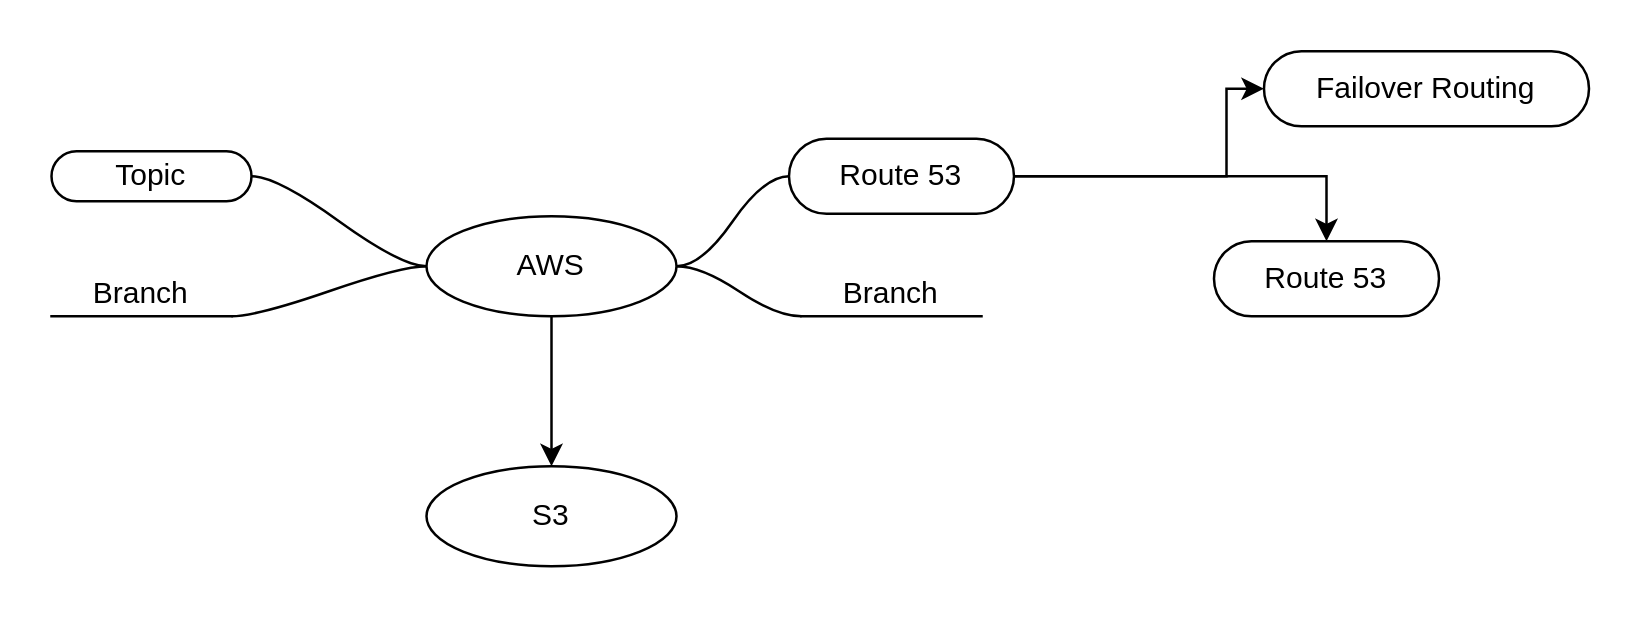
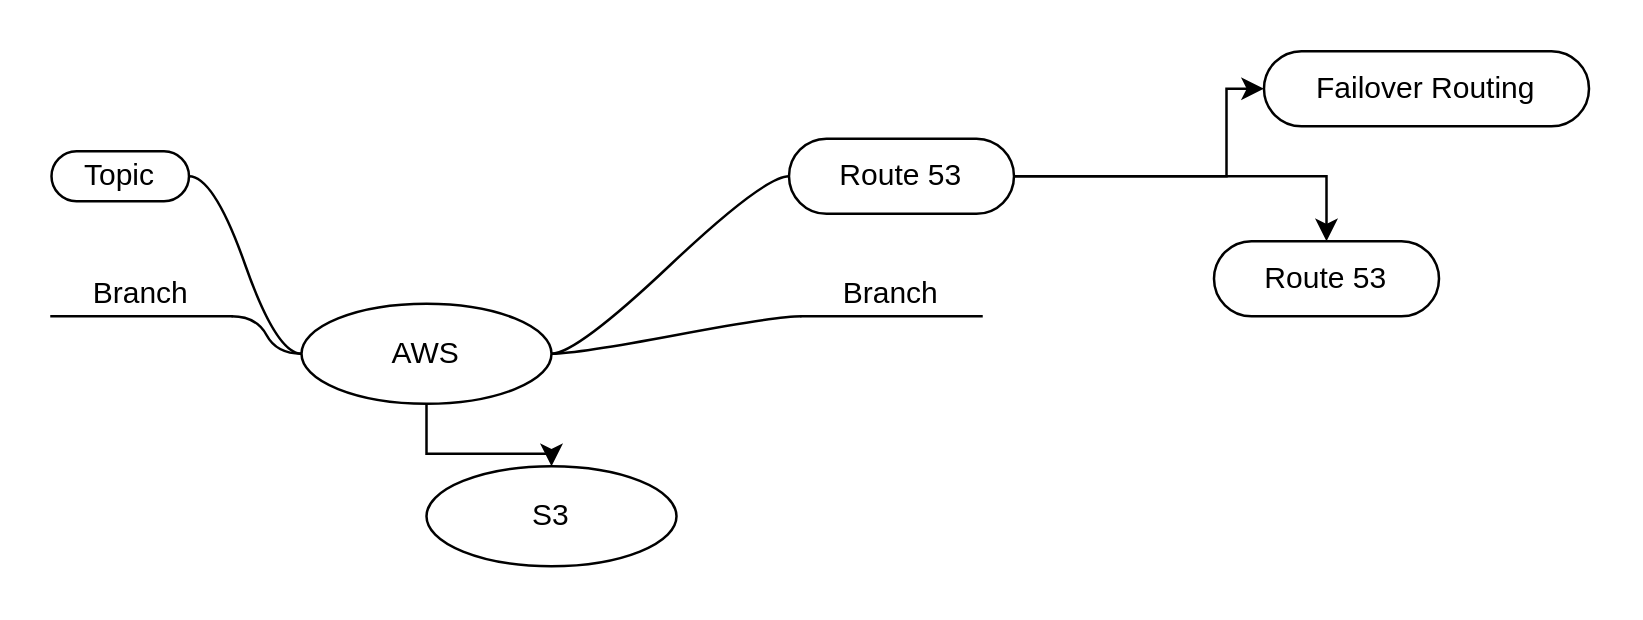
(151, 176) -> (120, 176)
(551, 266) -> (426, 354)
